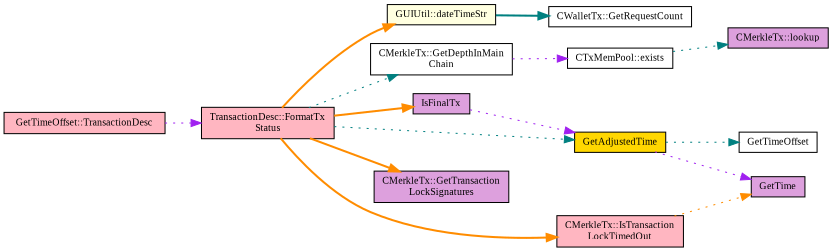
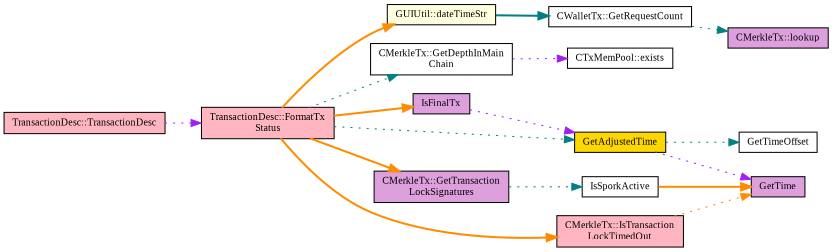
(695, 49) -> (705, 28)
(85, 123) -> (85, 123)
none -> (620, 187)
